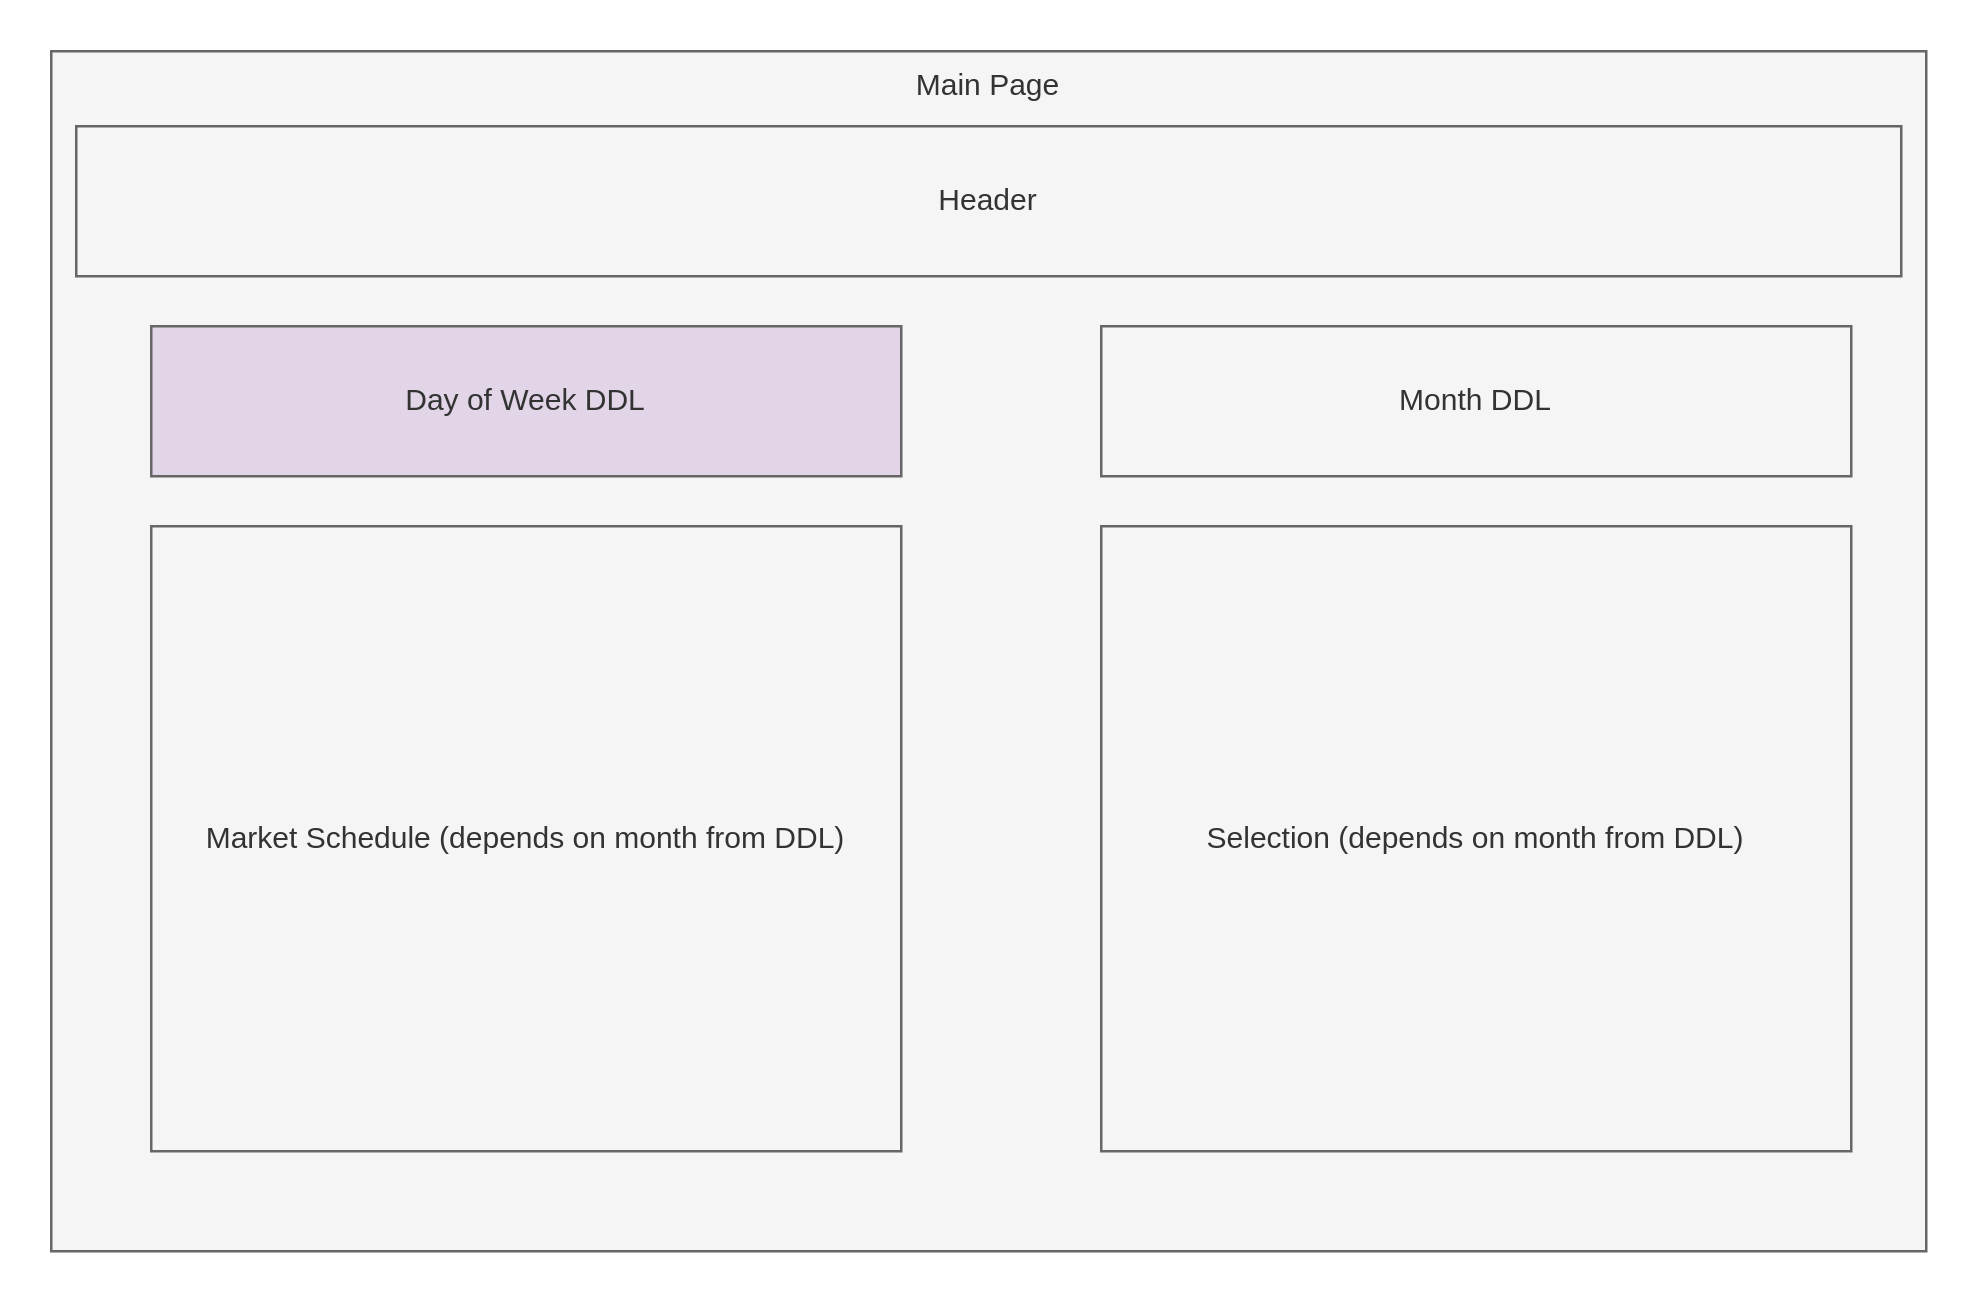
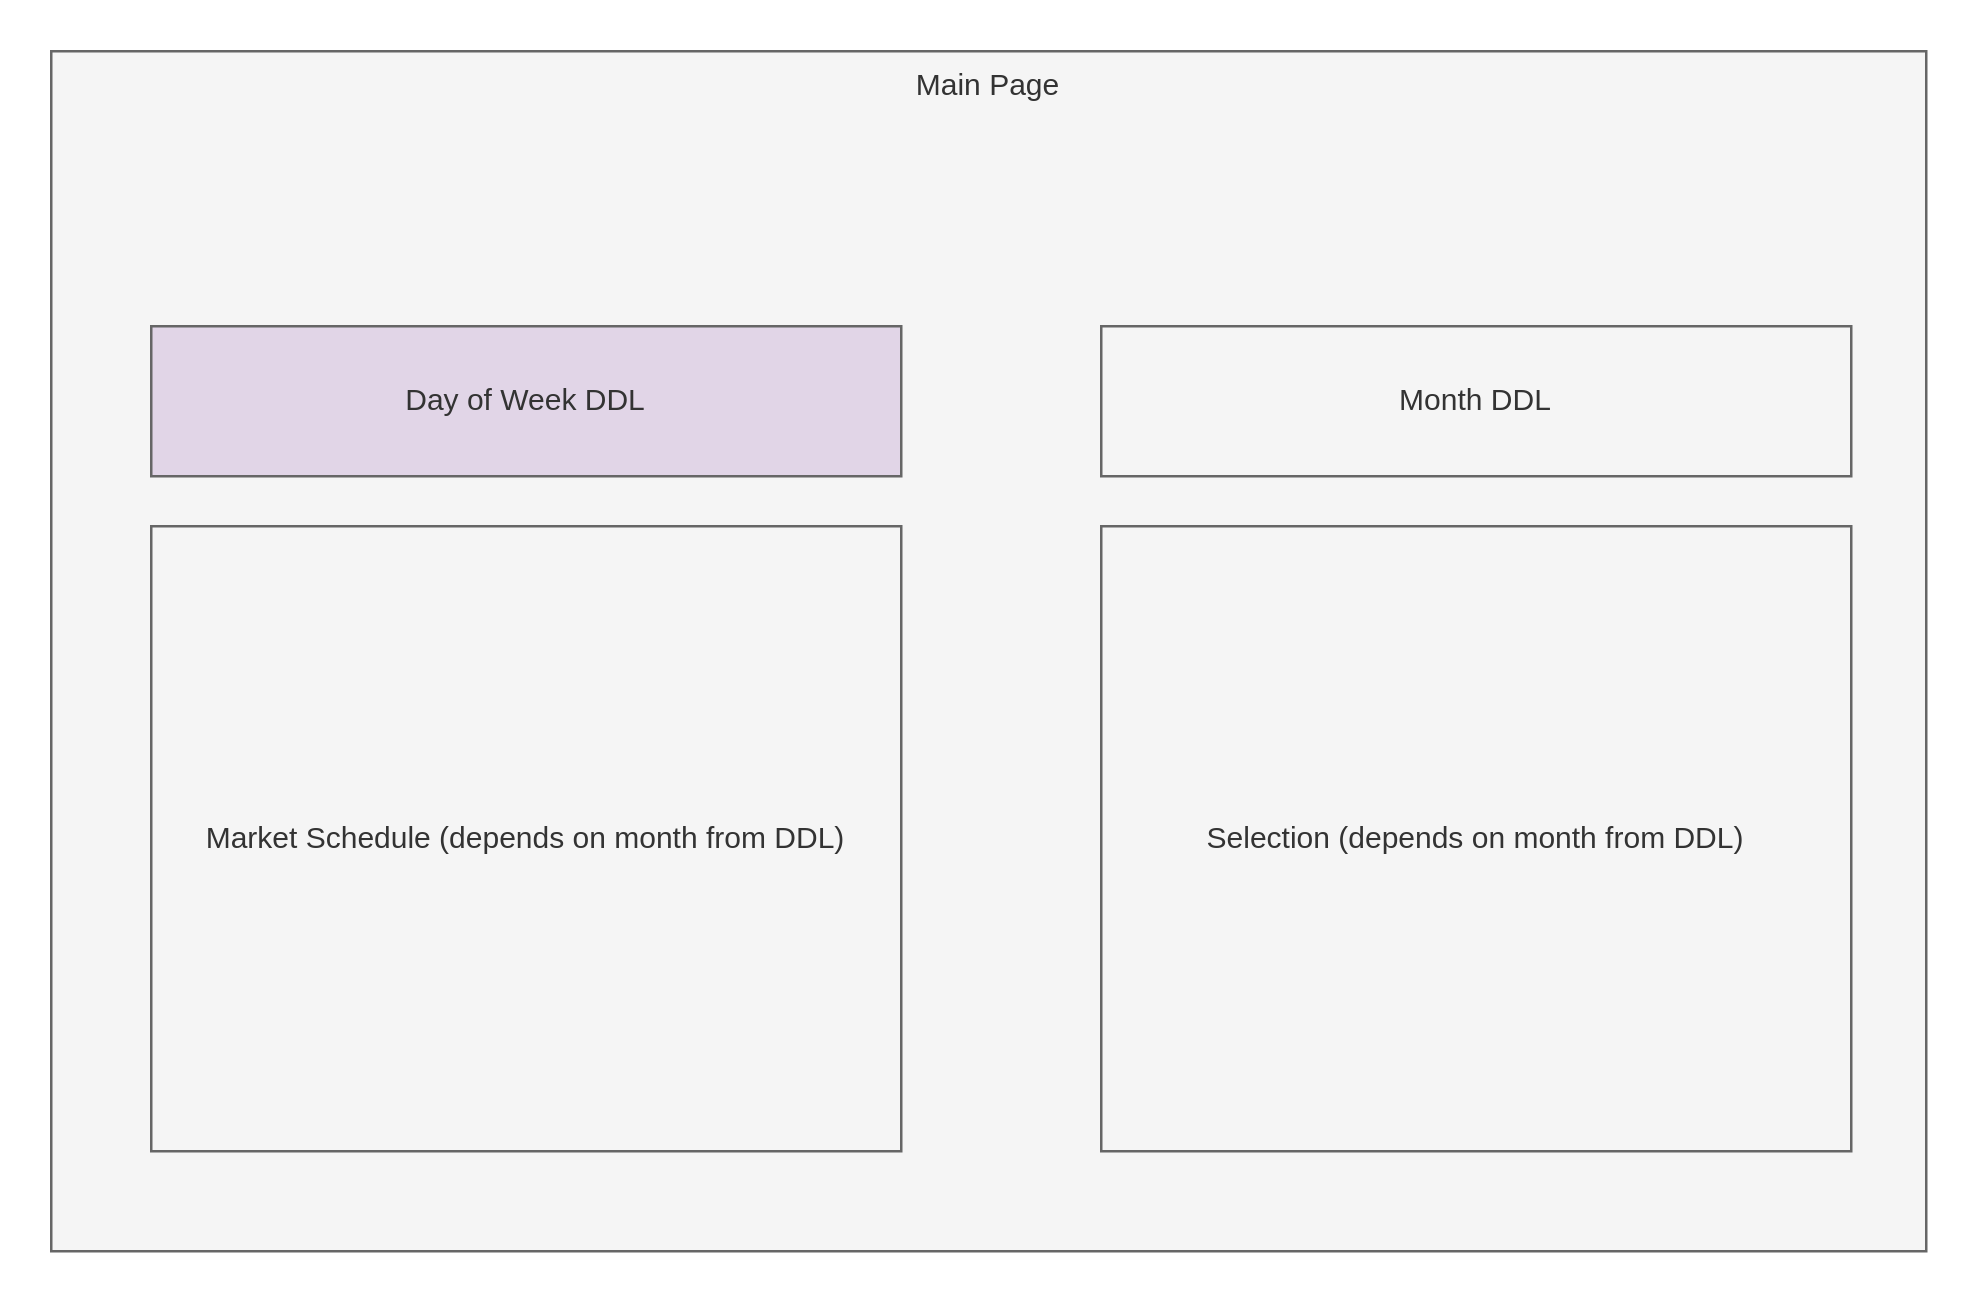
(989, 201) -> none
